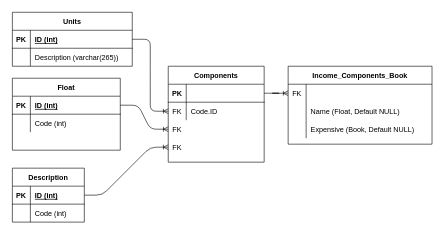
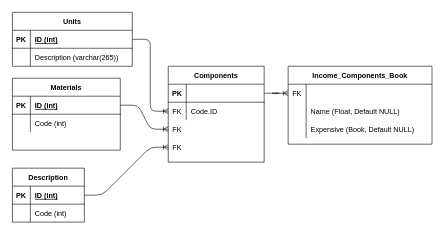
(66, 88) -> (66, 88)
